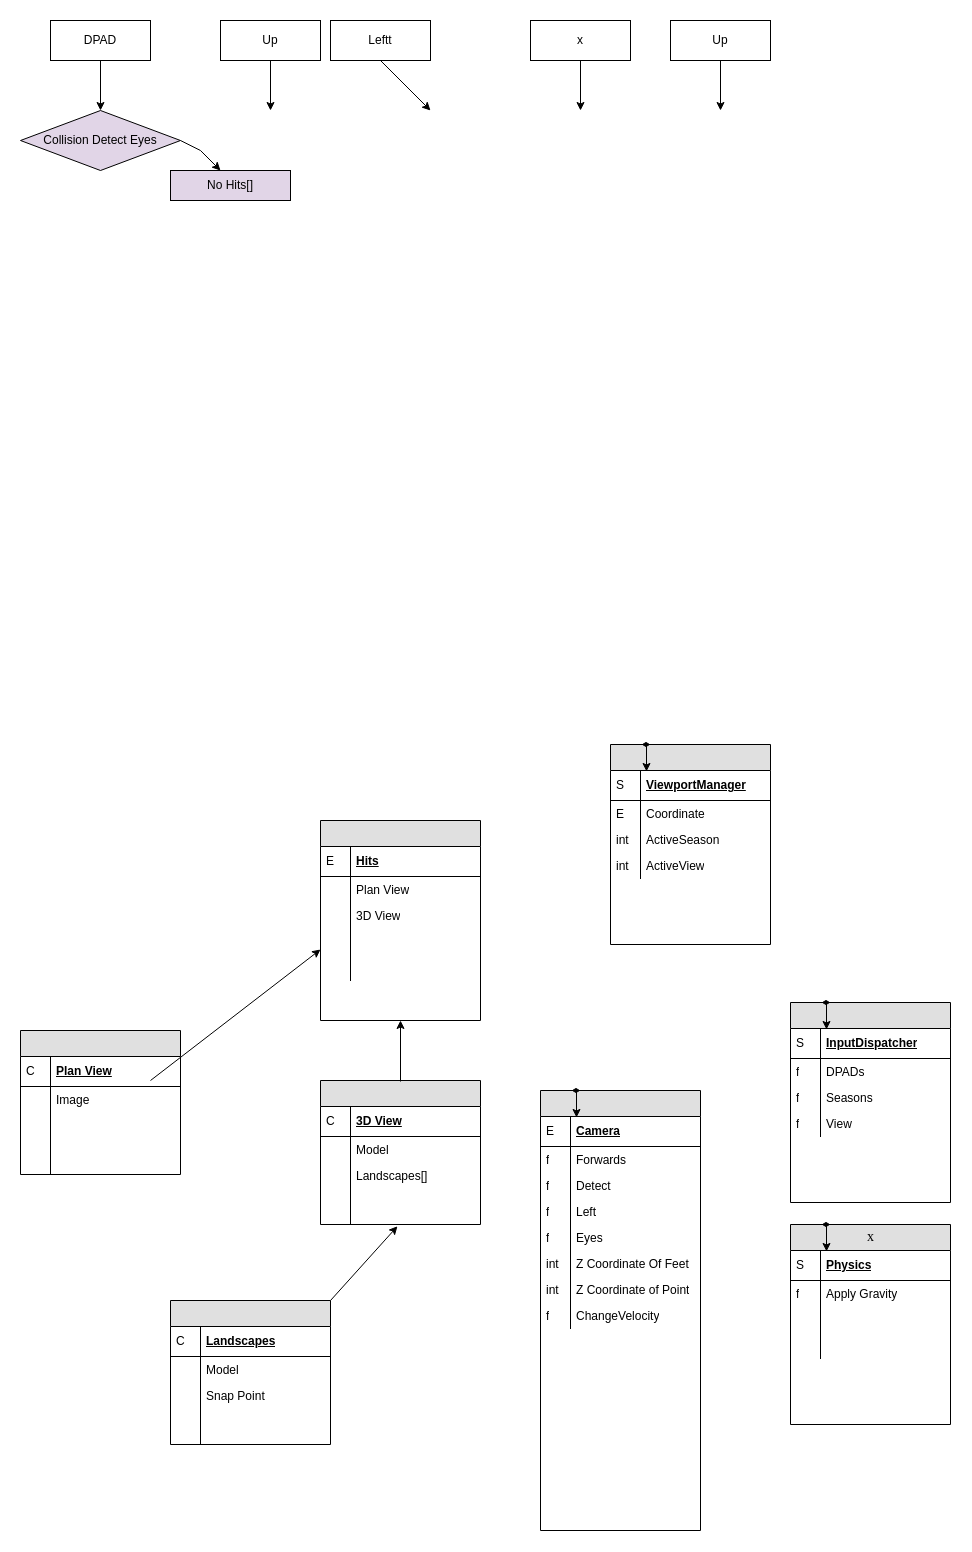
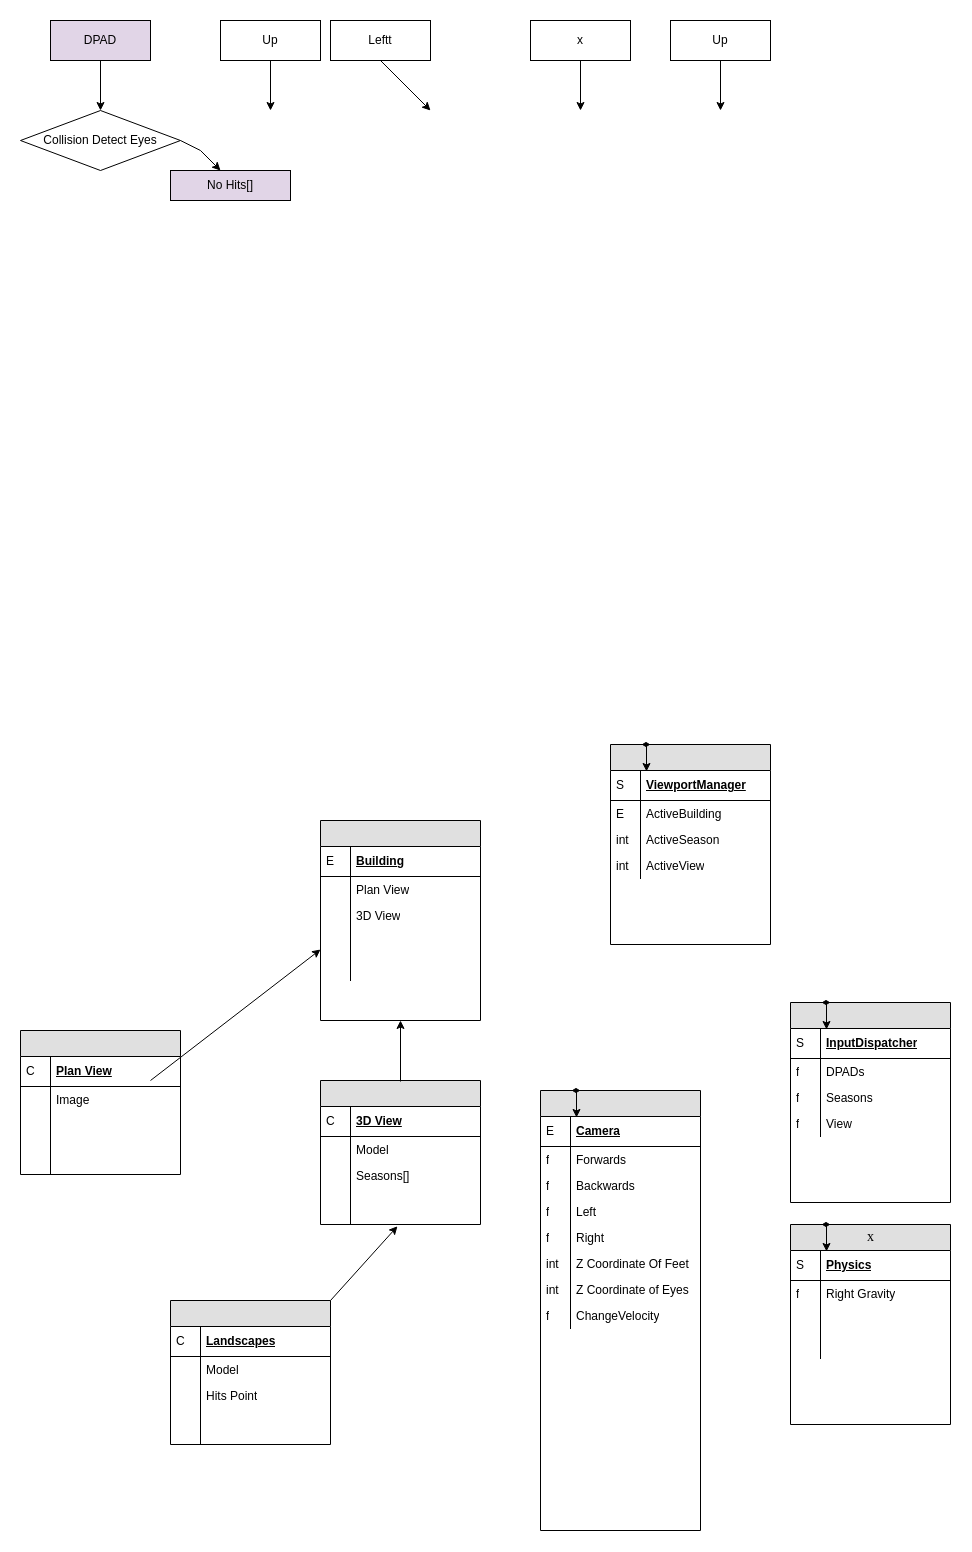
(101, 41) -> (101, 41)
(101, 141) -> (101, 141)
(679, 815) -> (687, 815)
(368, 862) -> (379, 862)
(397, 1177) -> (387, 1177)
(597, 1187) -> (607, 1187)
(590, 1239) -> (592, 1239)
(866, 1295) -> (866, 1295)
(637, 1298) -> (637, 1298)
(237, 1397) -> (235, 1397)
